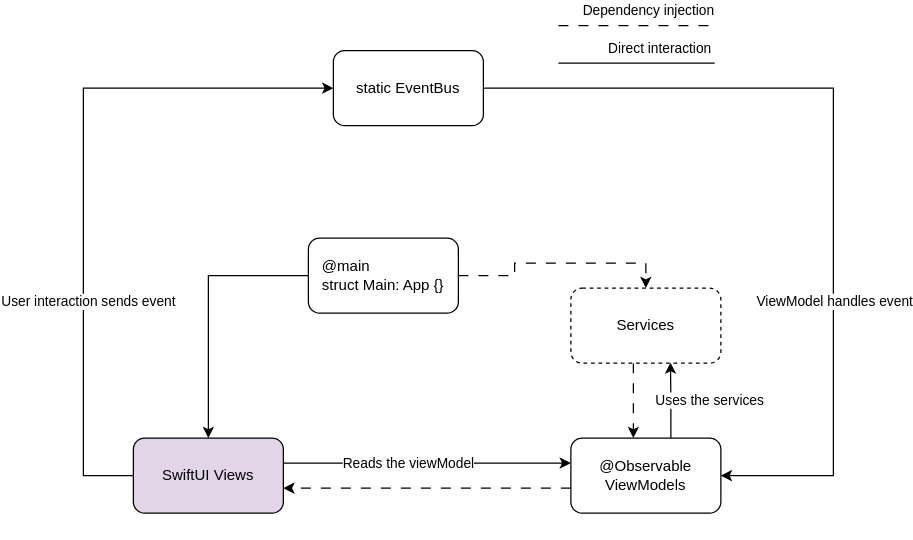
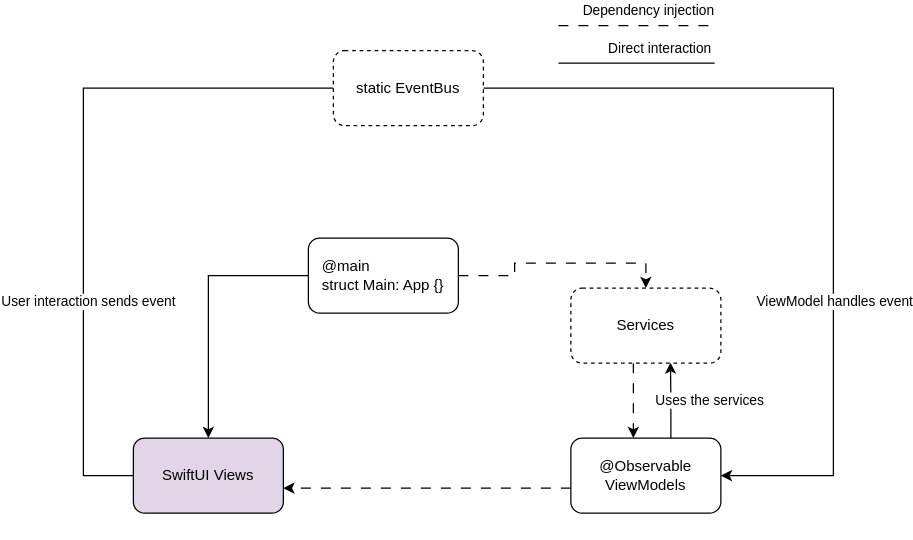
(323, 88) -> (327, 88)
(408, 88) -> (408, 88)
(422, 463) -> none
